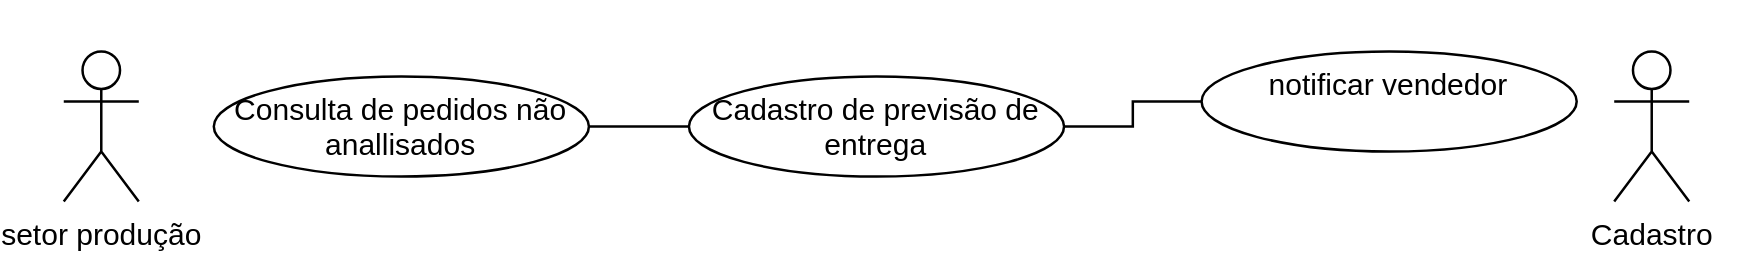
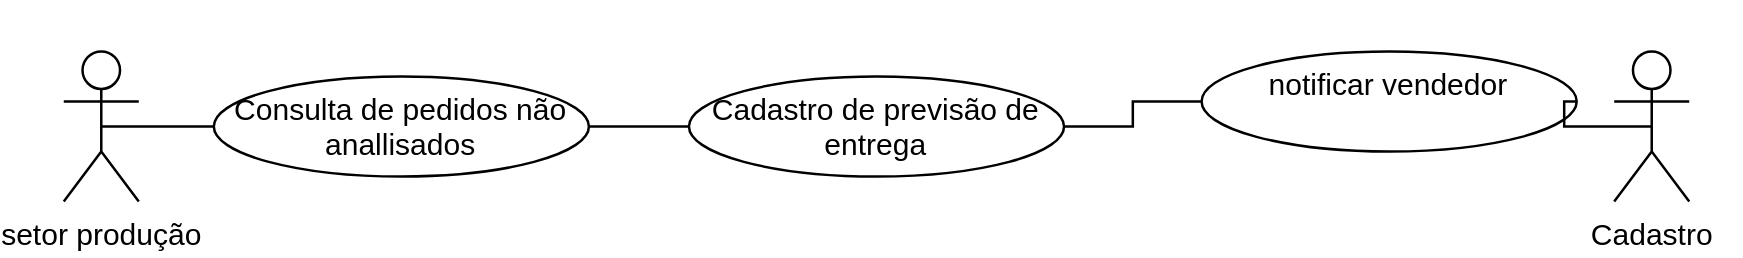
none -> (183, 126)
none -> (1587, 126)
